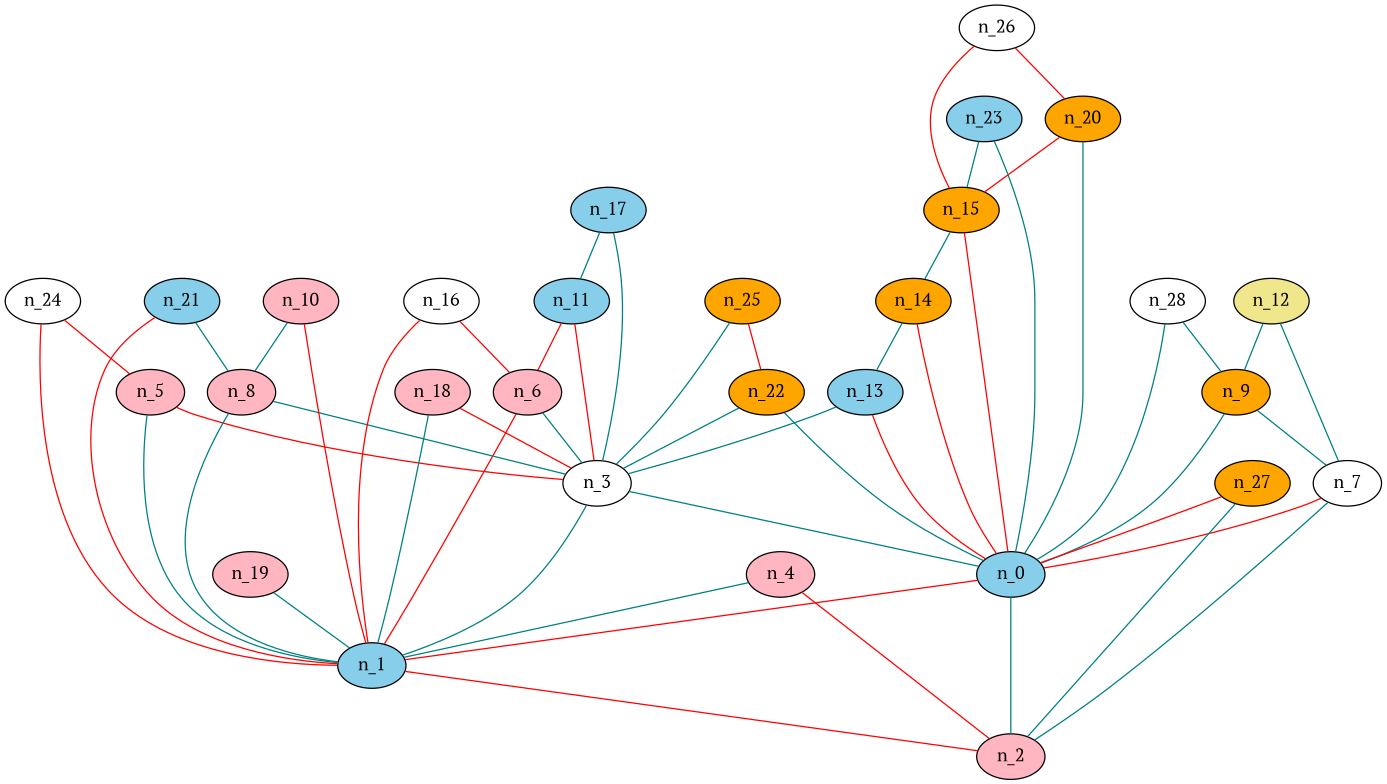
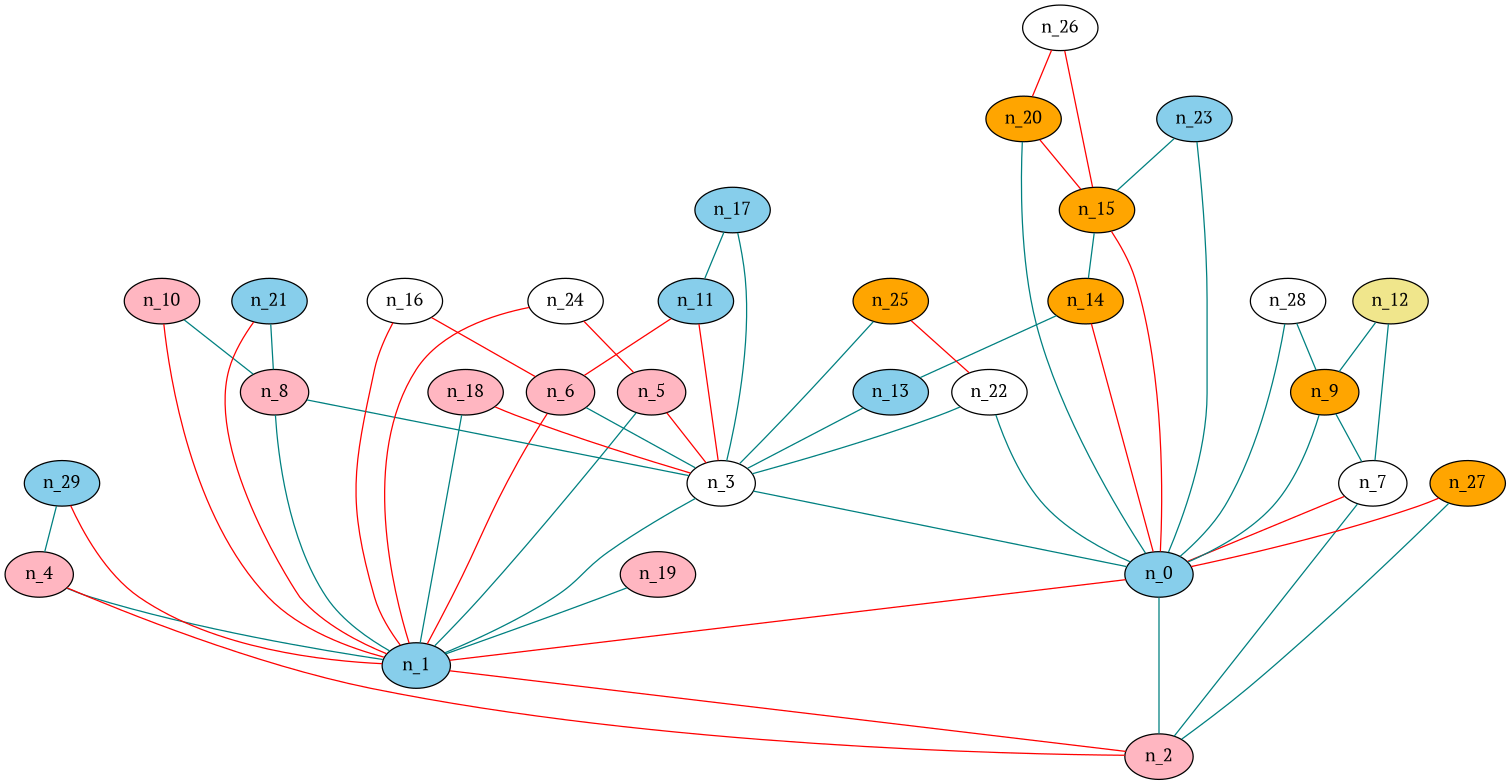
(767, 392) -> (989, 392)
none -> (62, 483)
(915, 498) -> none
